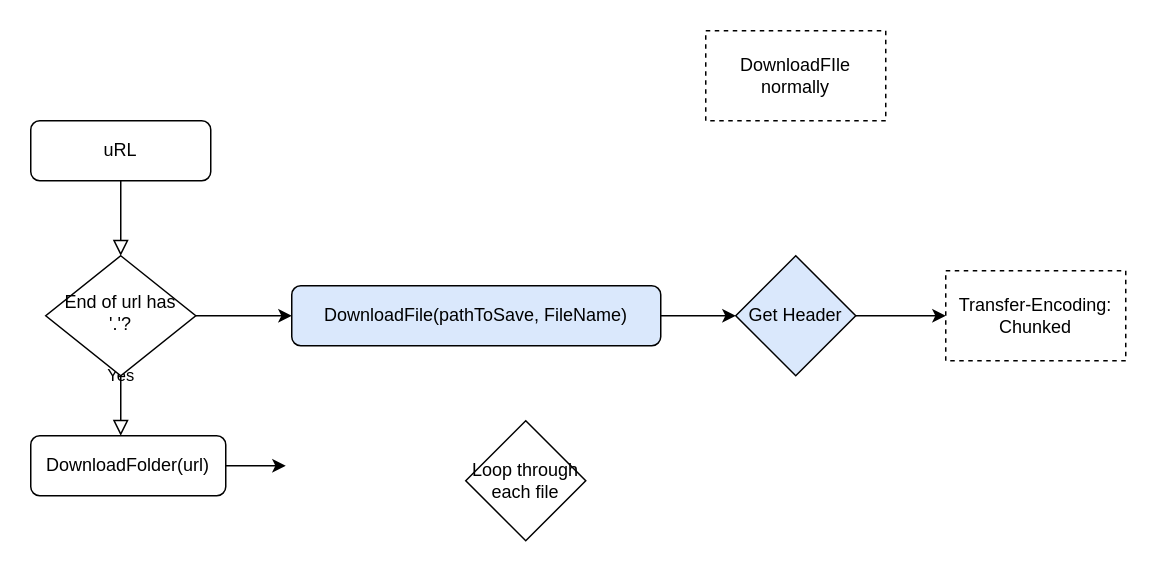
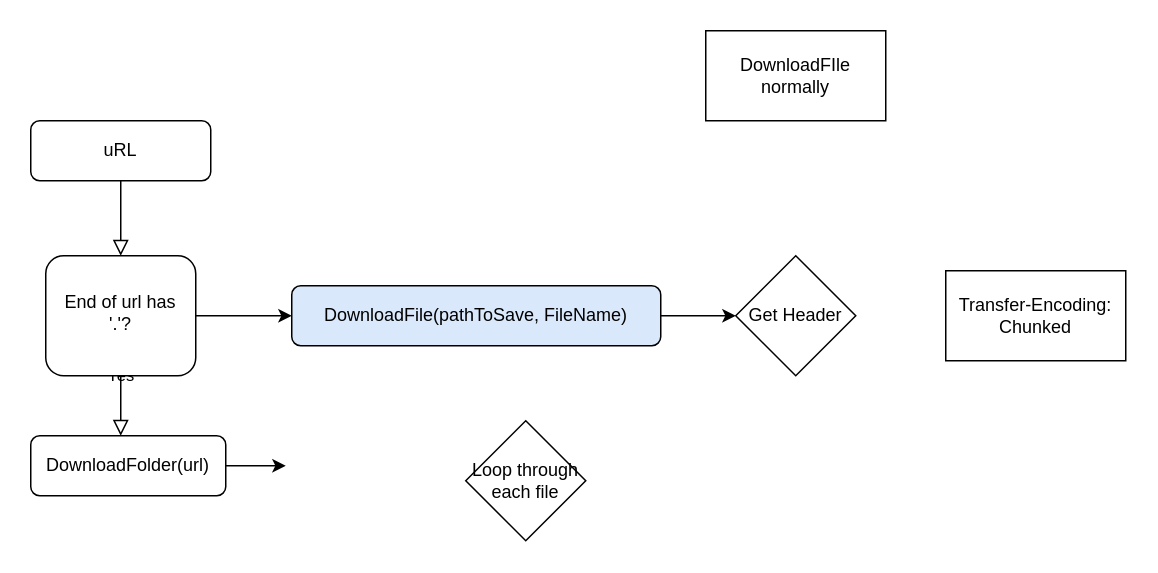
(796, 76) -> (796, 76)
(121, 316) -> (121, 316)
(796, 316) -> (796, 316)
(896, 316) -> none
(1036, 316) -> (1036, 316)
